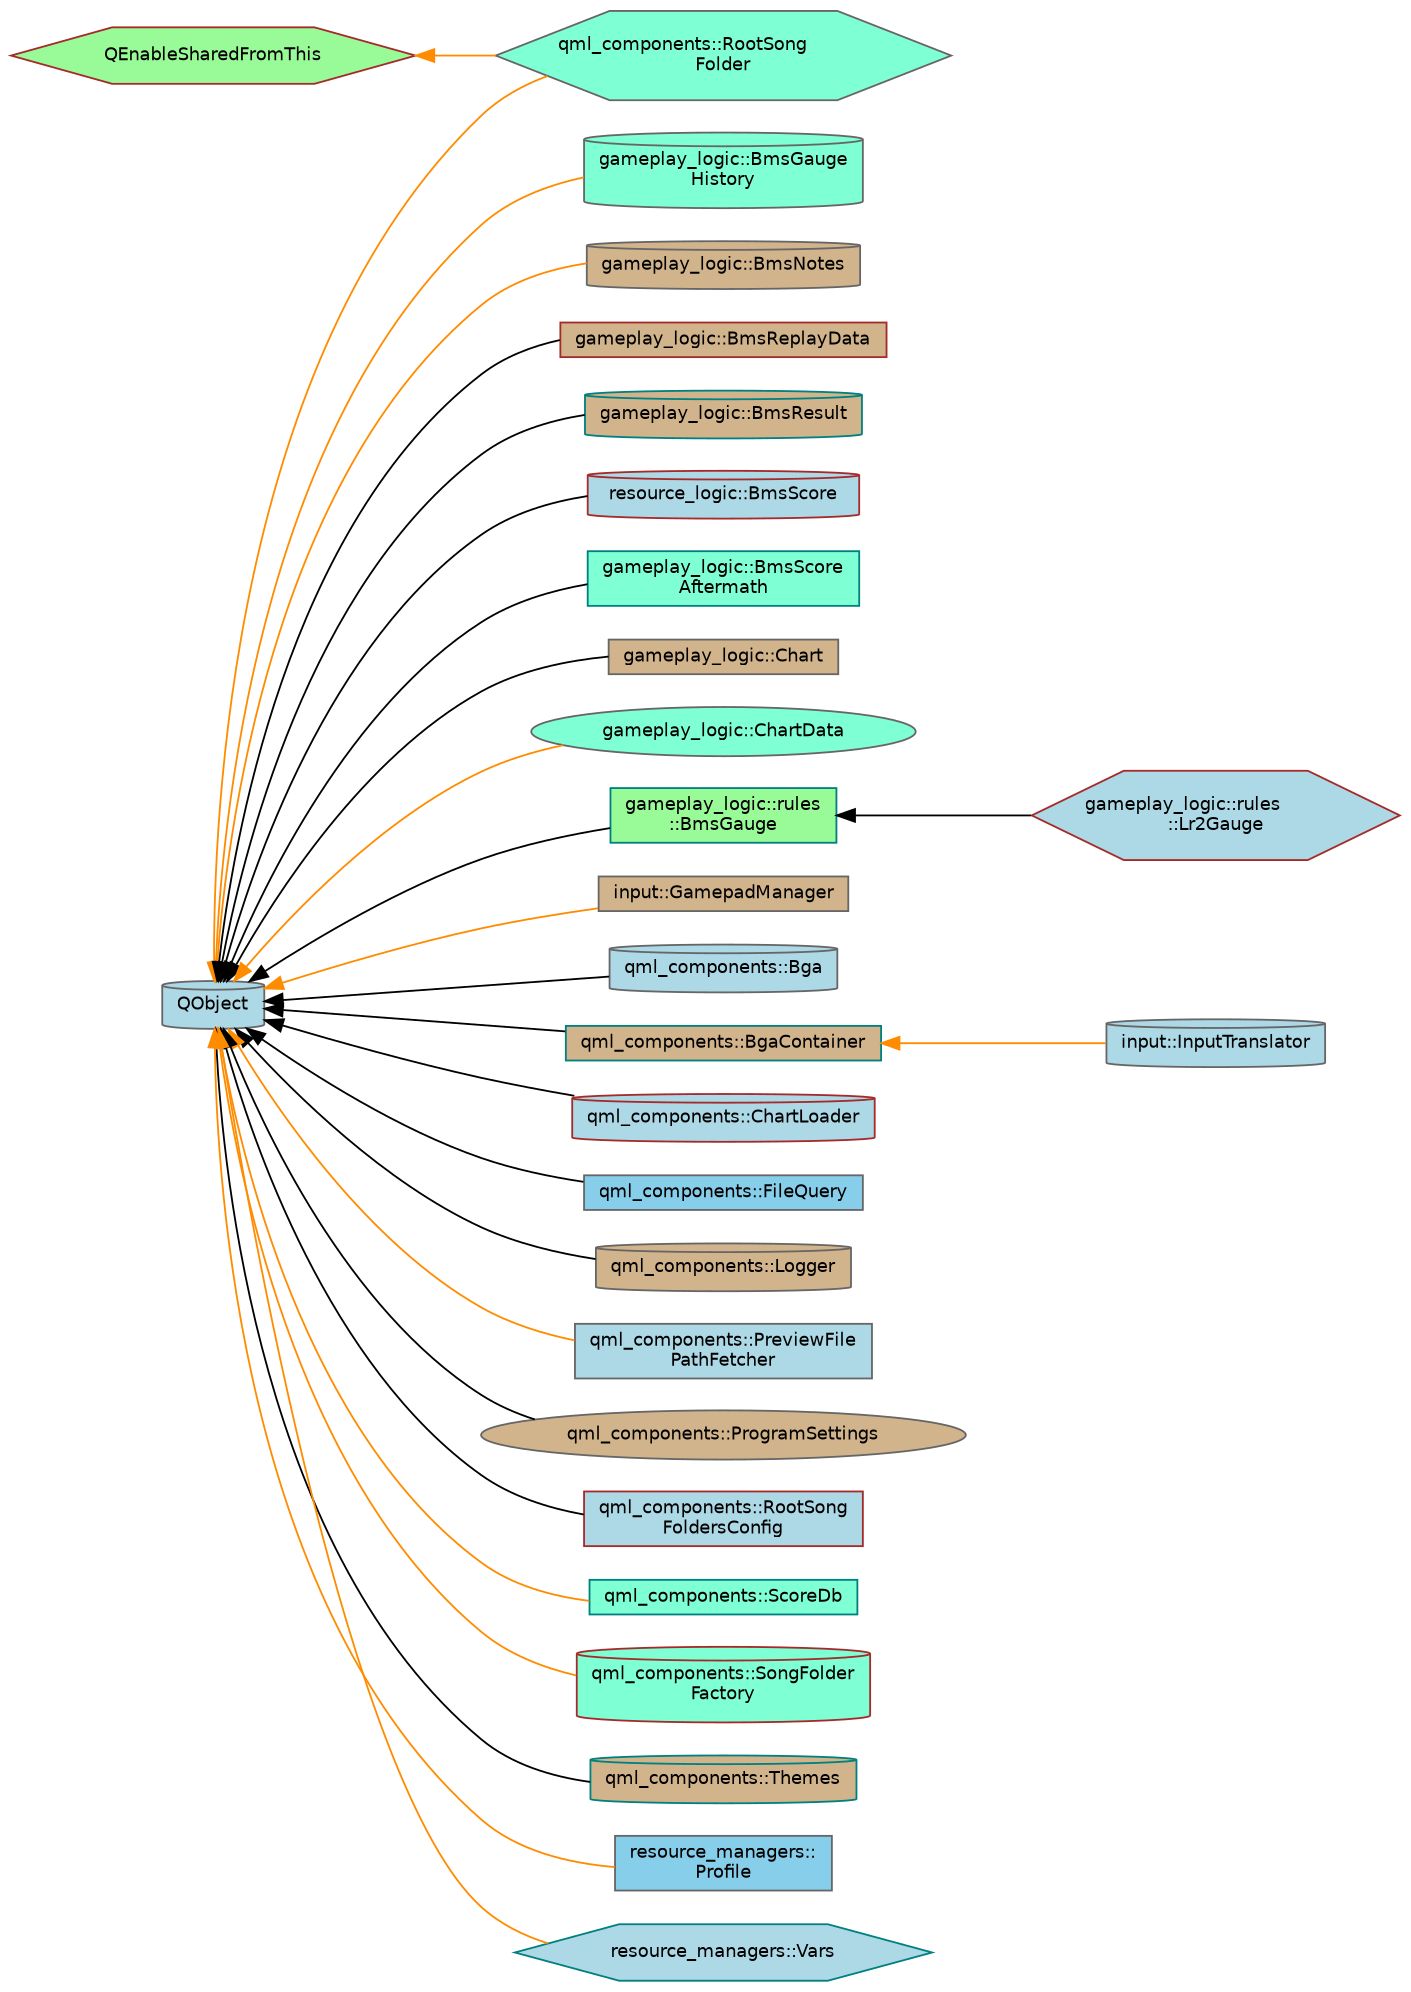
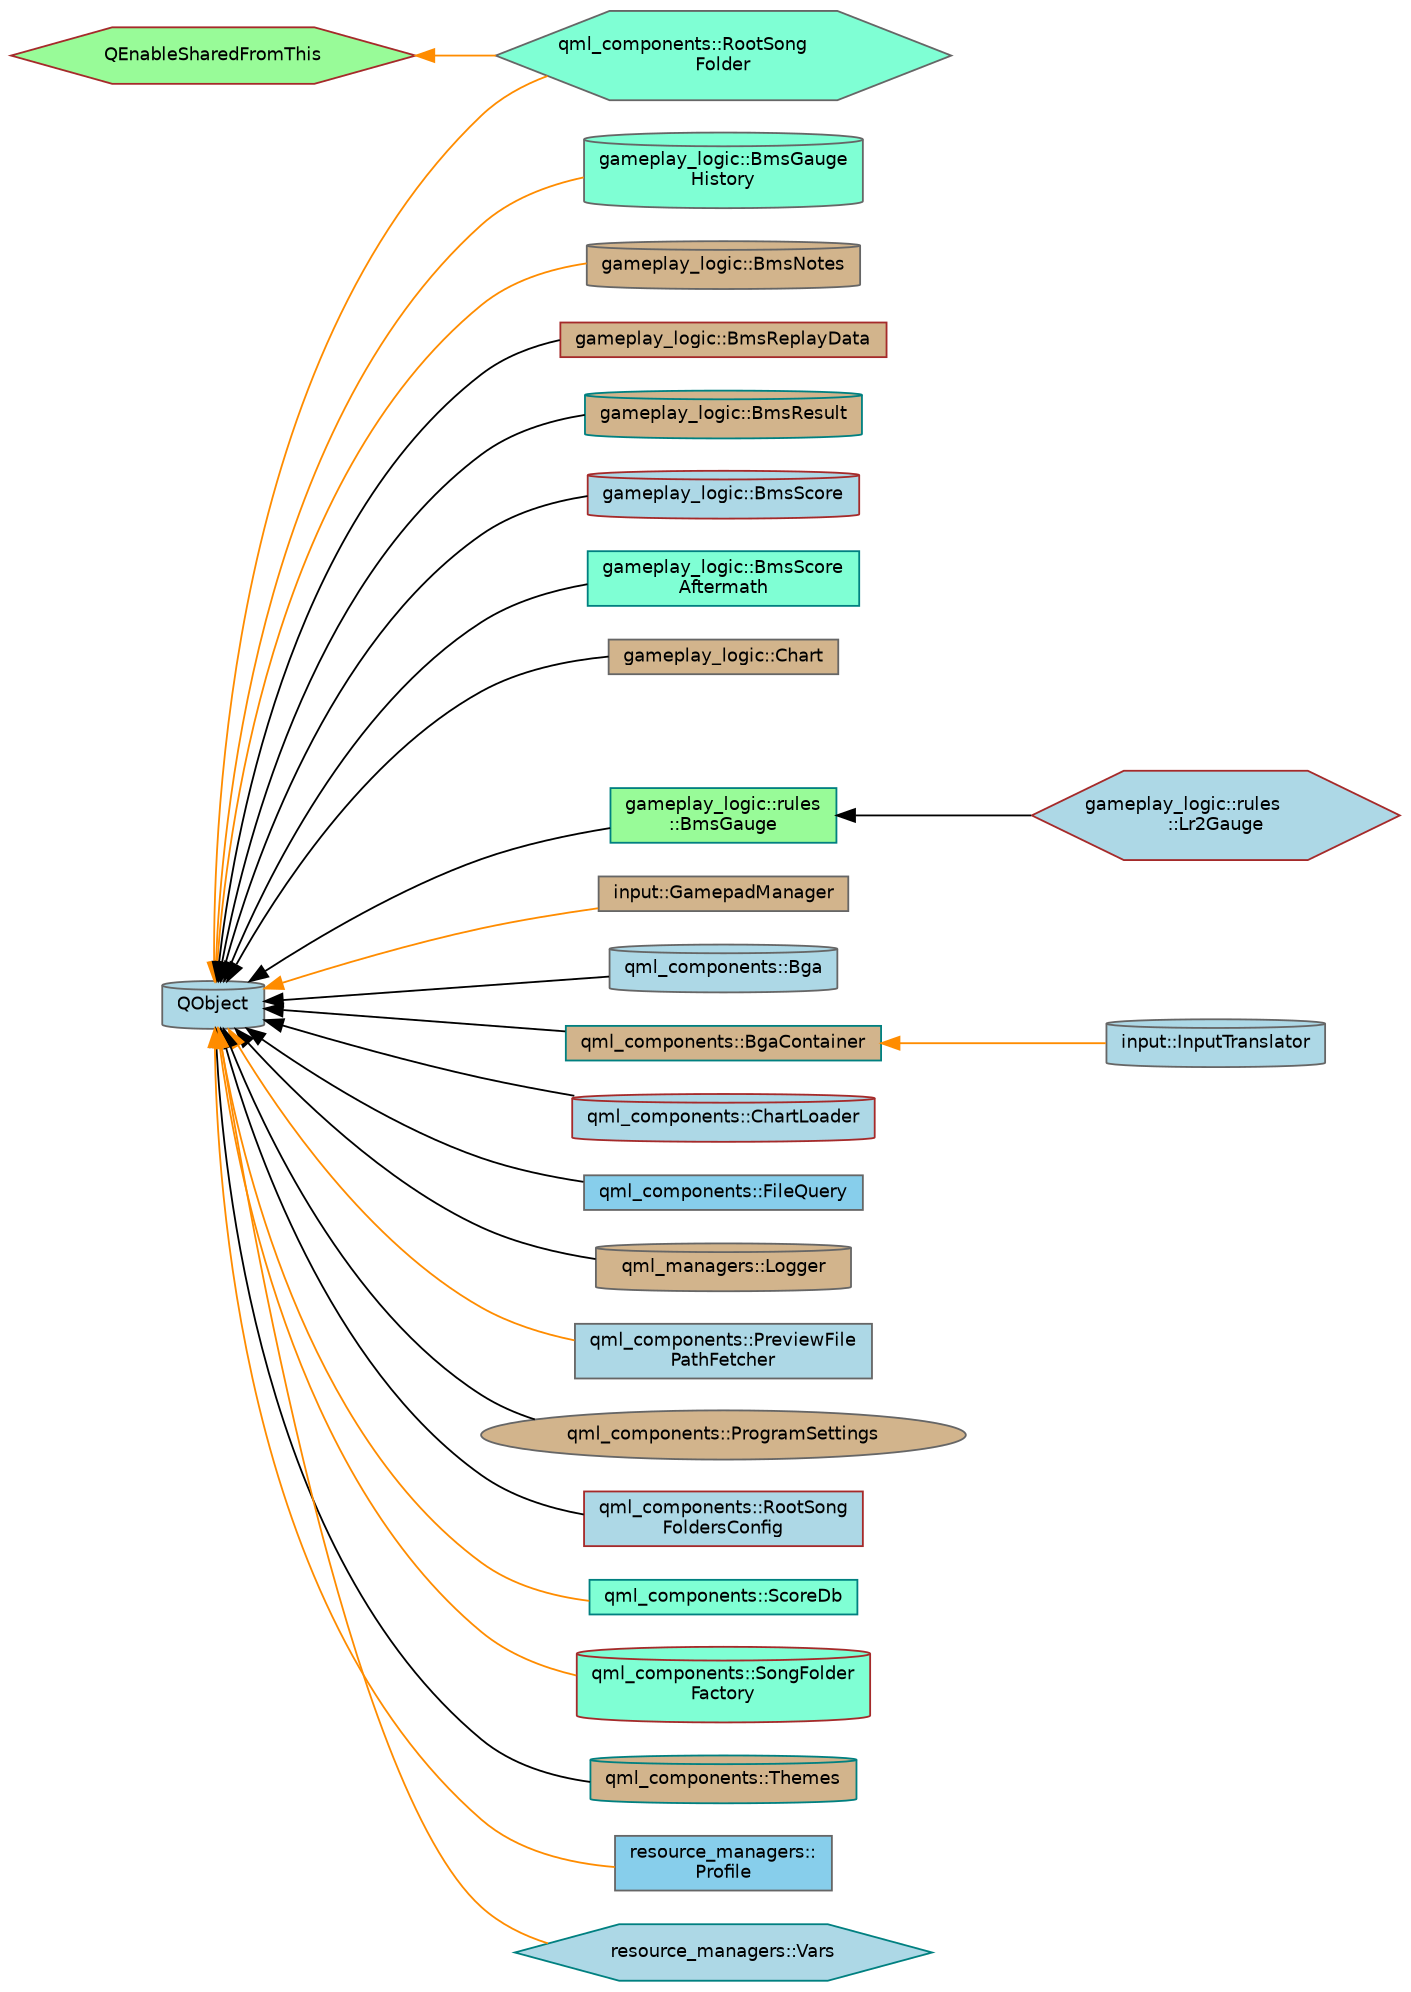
(723, 495) -> (723, 495)
(723, 732) -> none
(723, 1267) -> (723, 1267)
